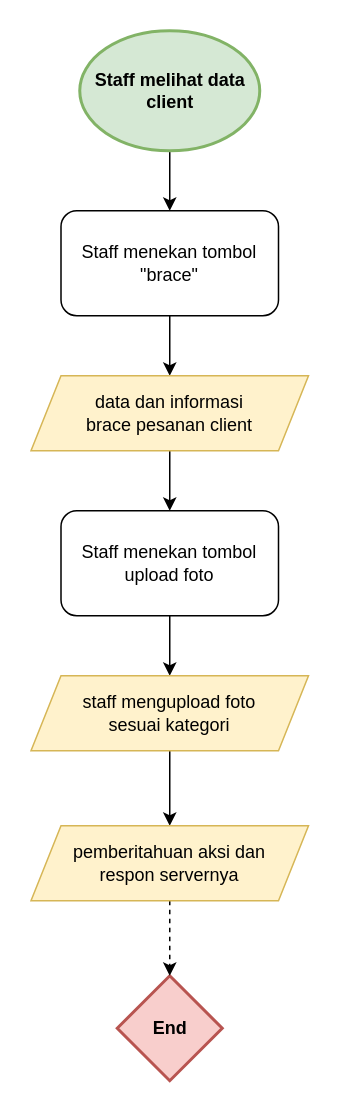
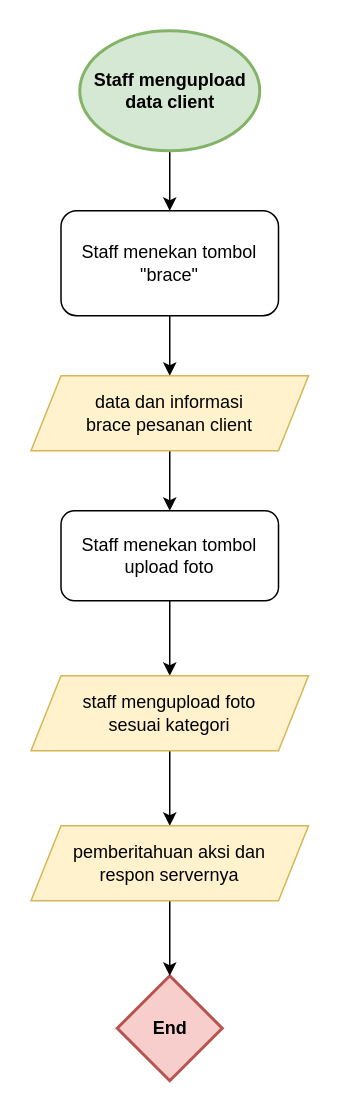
(170, 91) -> (170, 91)
(170, 563) -> (170, 556)
(170, 934) -> (170, 934)
